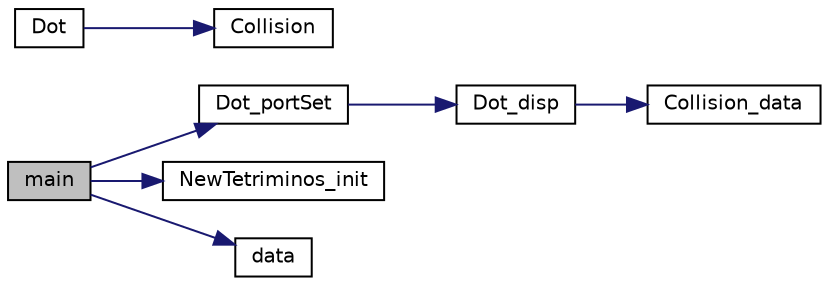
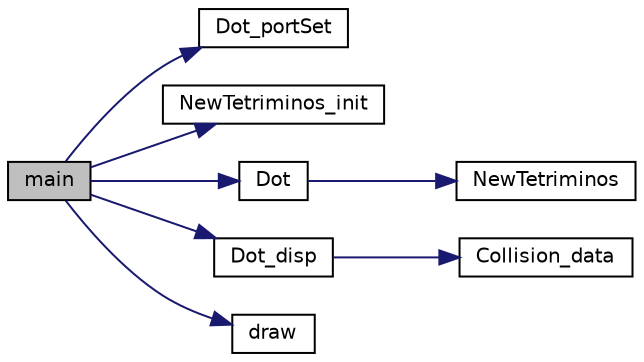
(274, 28) -> (546, 181)
(392, 105) -> (144, 213)
none -> (155, 181)
(274, 257) -> (274, 334)
